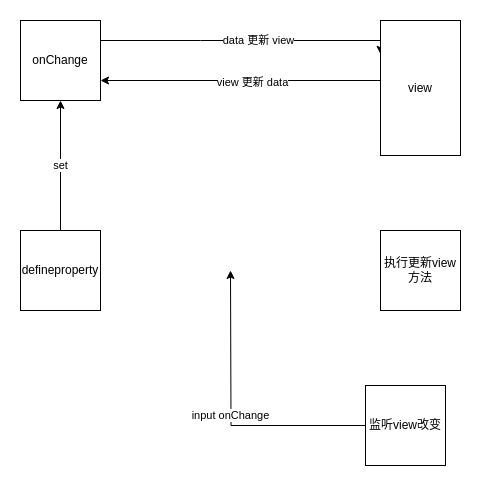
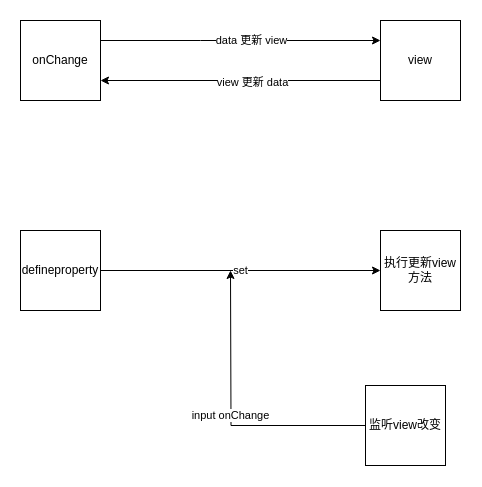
(421, 88) -> (421, 61)
(61, 169) -> (237, 271)
